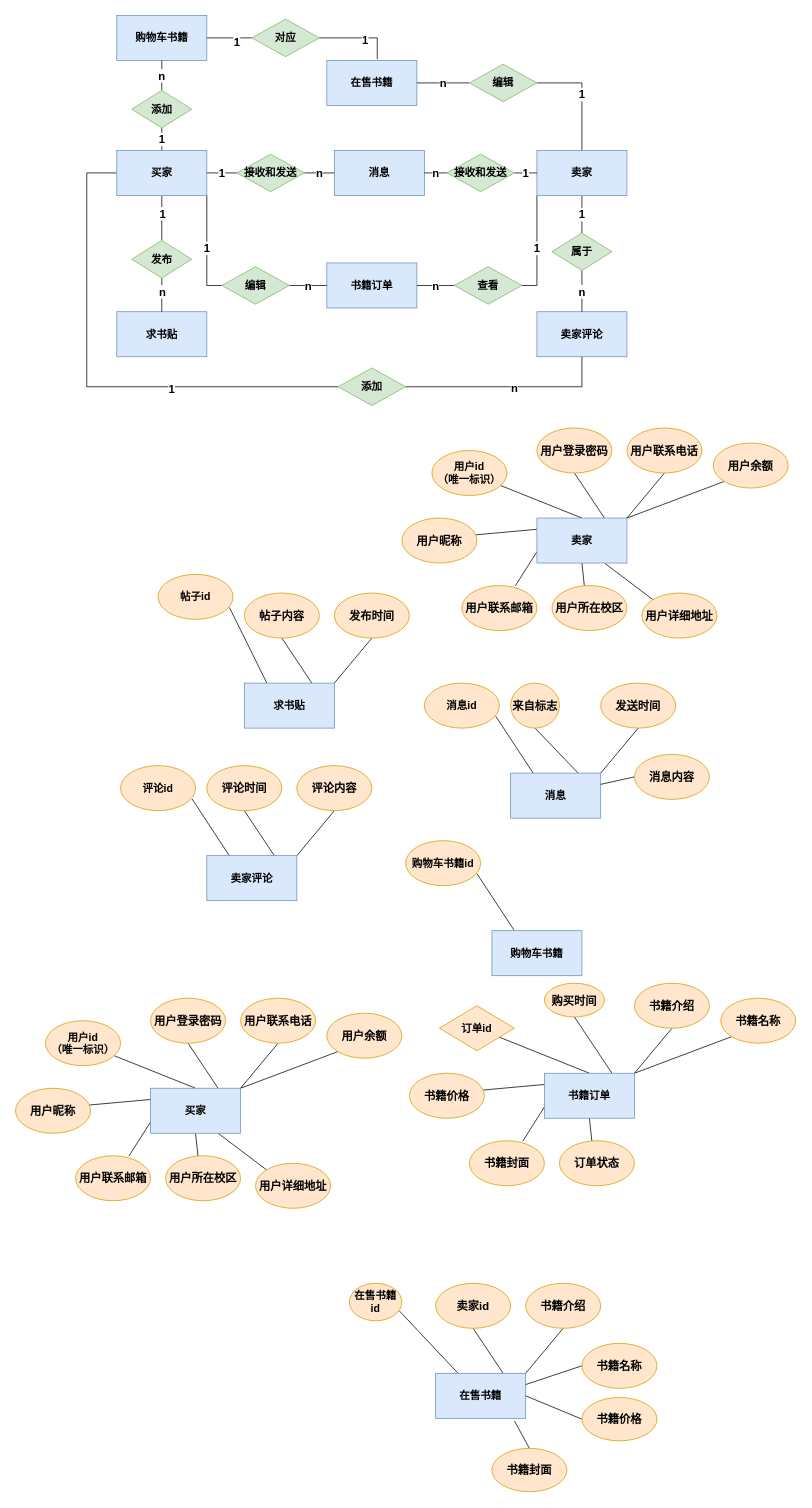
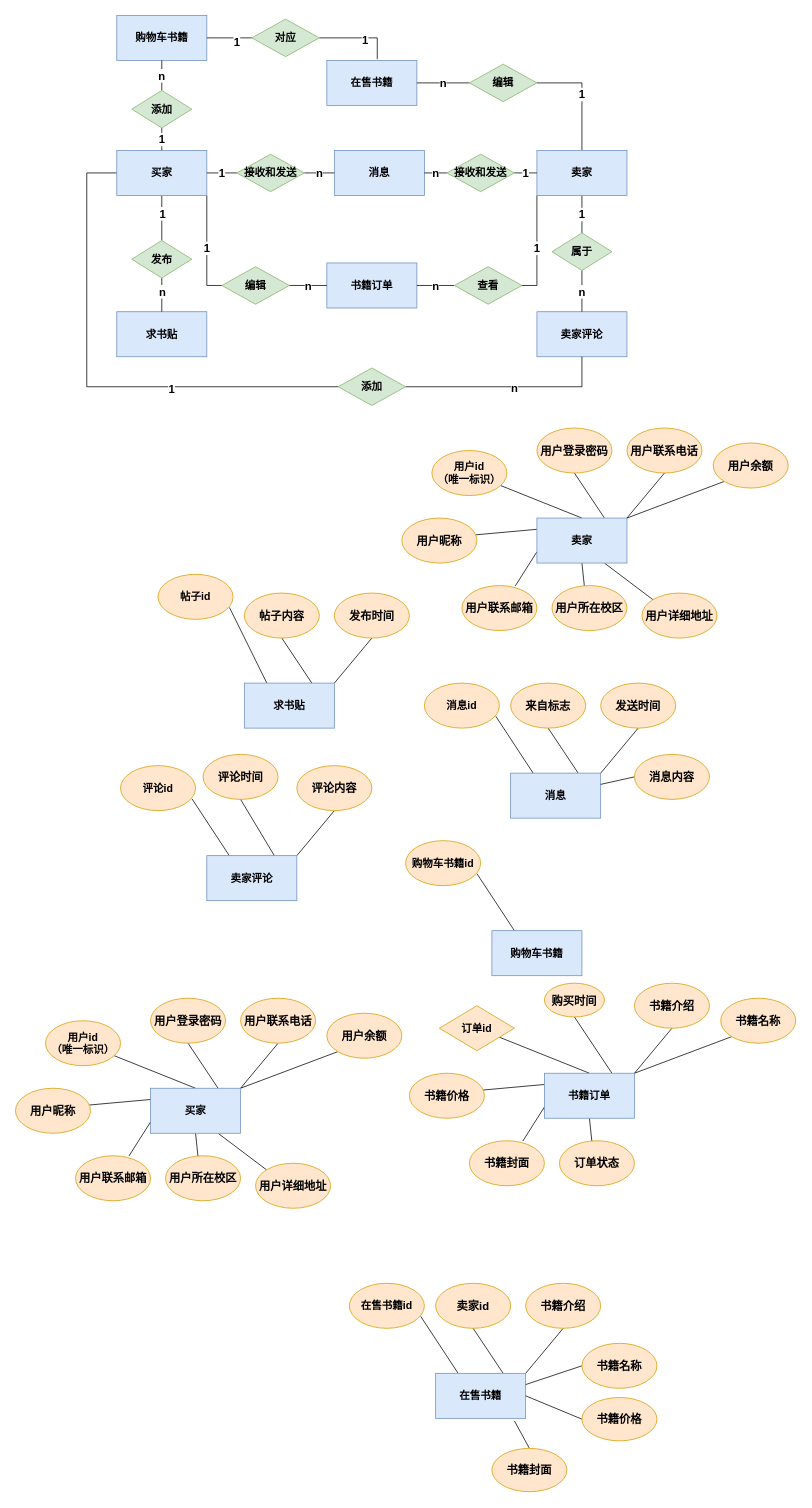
(535, 705) -> (548, 705)
(244, 788) -> (240, 777)
(375, 1302) -> (387, 1305)
